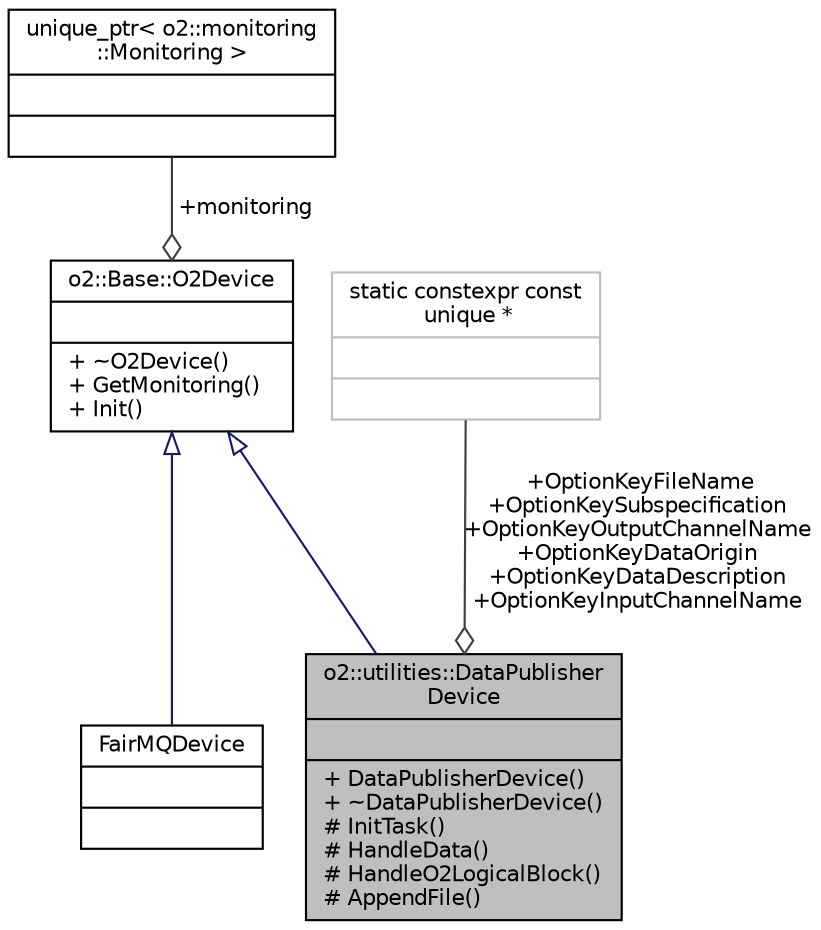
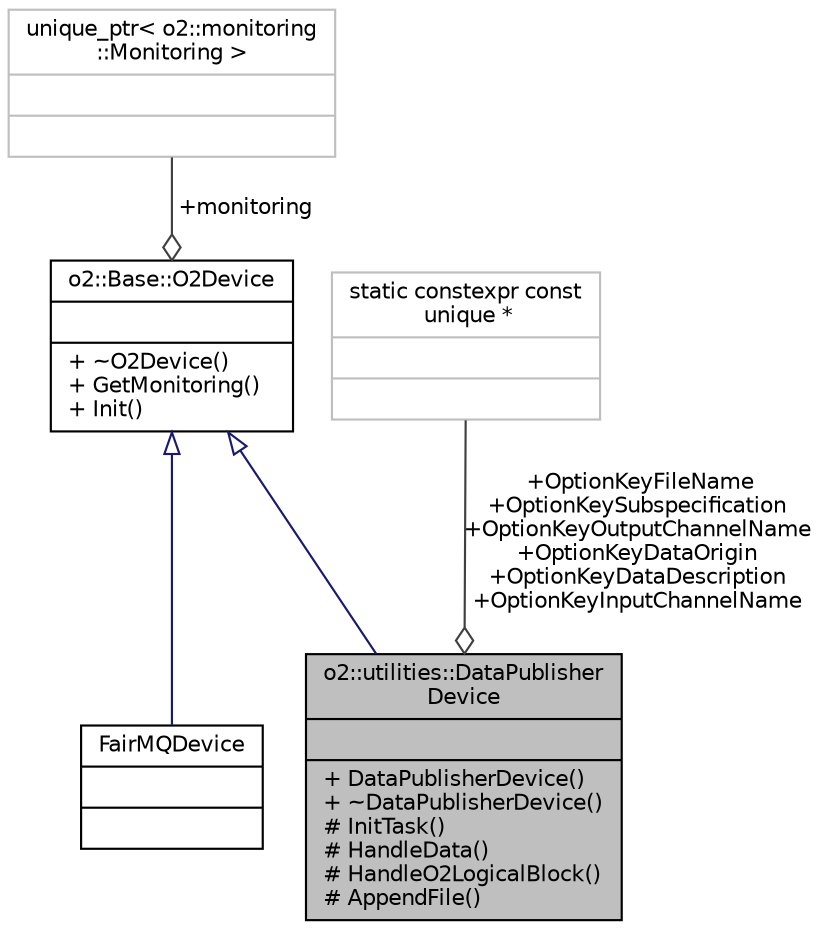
(172, 83) -> (172, 83)
